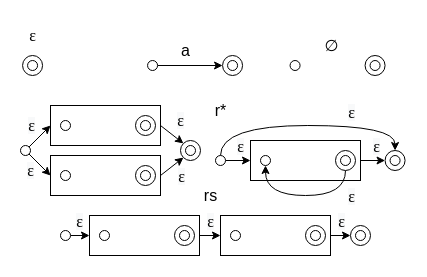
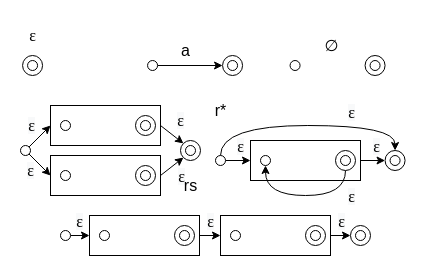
(211, 196) -> (191, 186)
